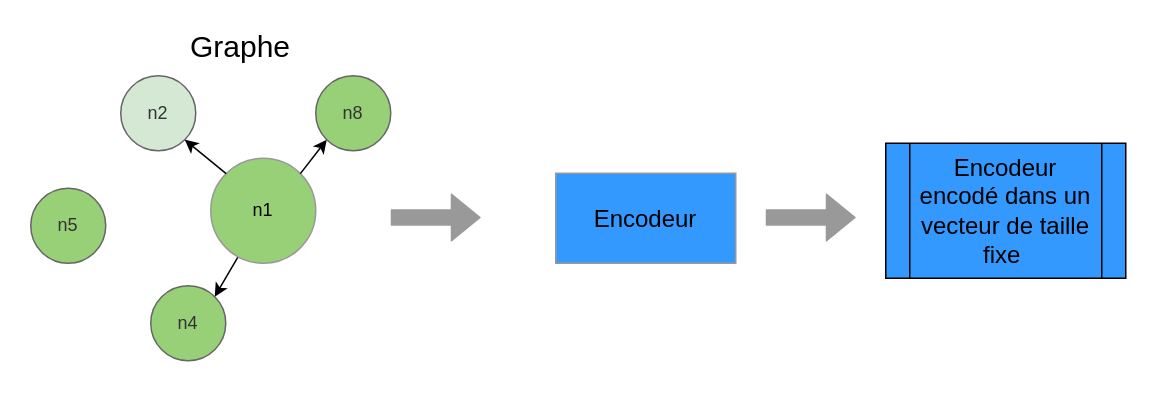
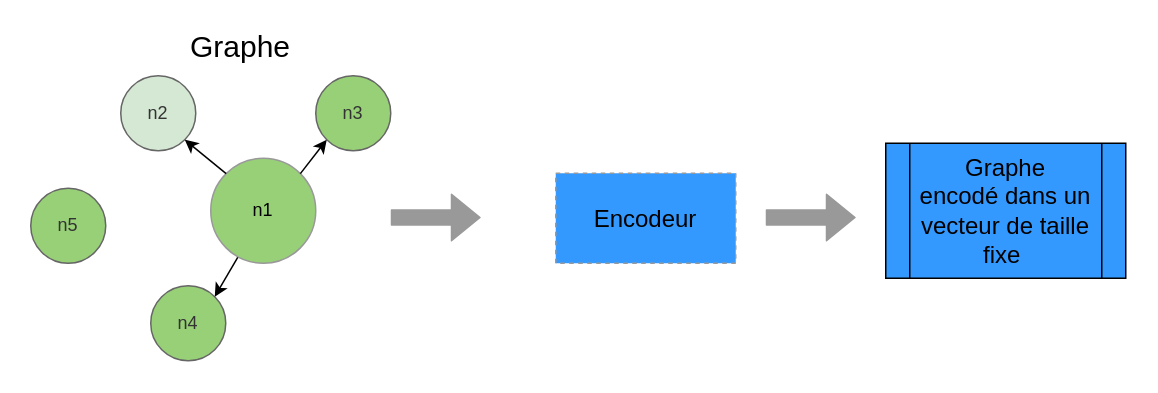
(353, 113) -> (353, 113)
(1006, 211) -> (1006, 211)
(646, 218) -> (646, 218)
